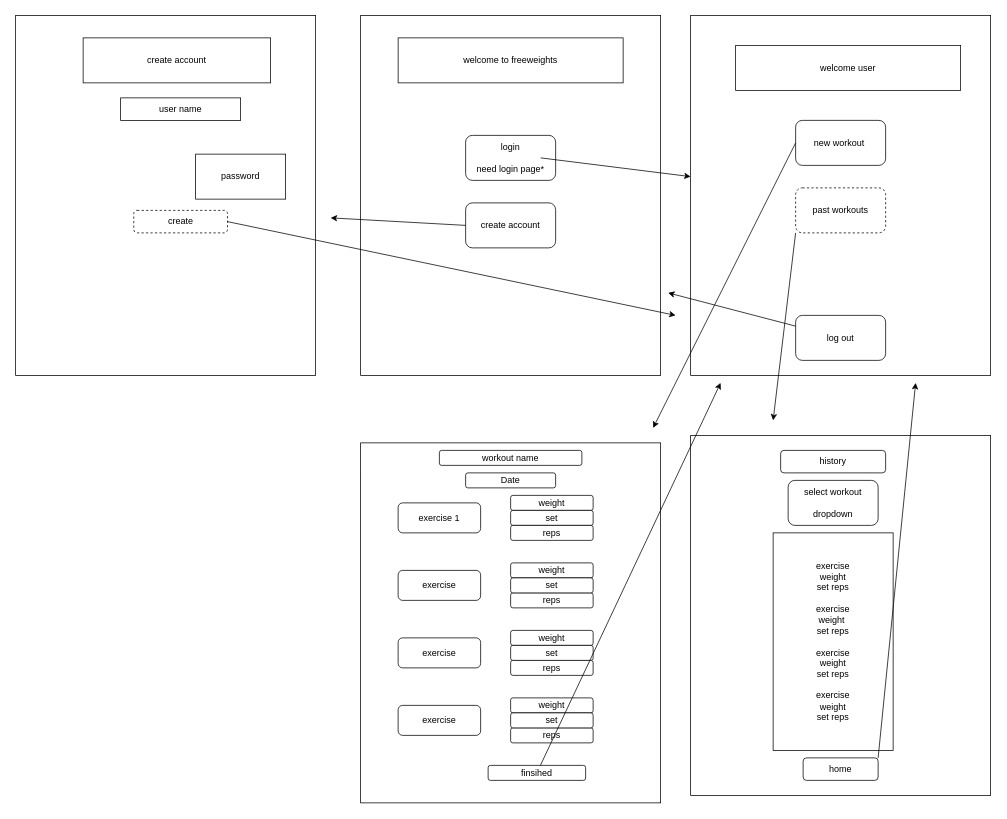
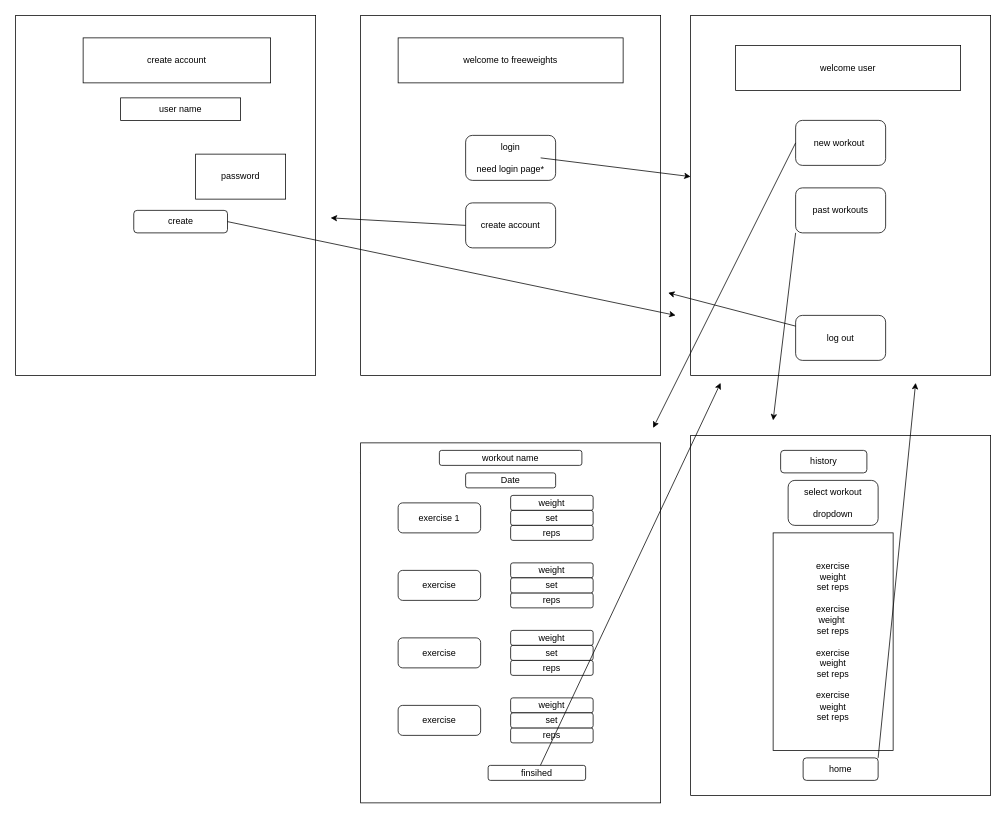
(840, 210) -> (840, 210)
(180, 222) -> (180, 222)
(833, 462) -> (824, 462)
